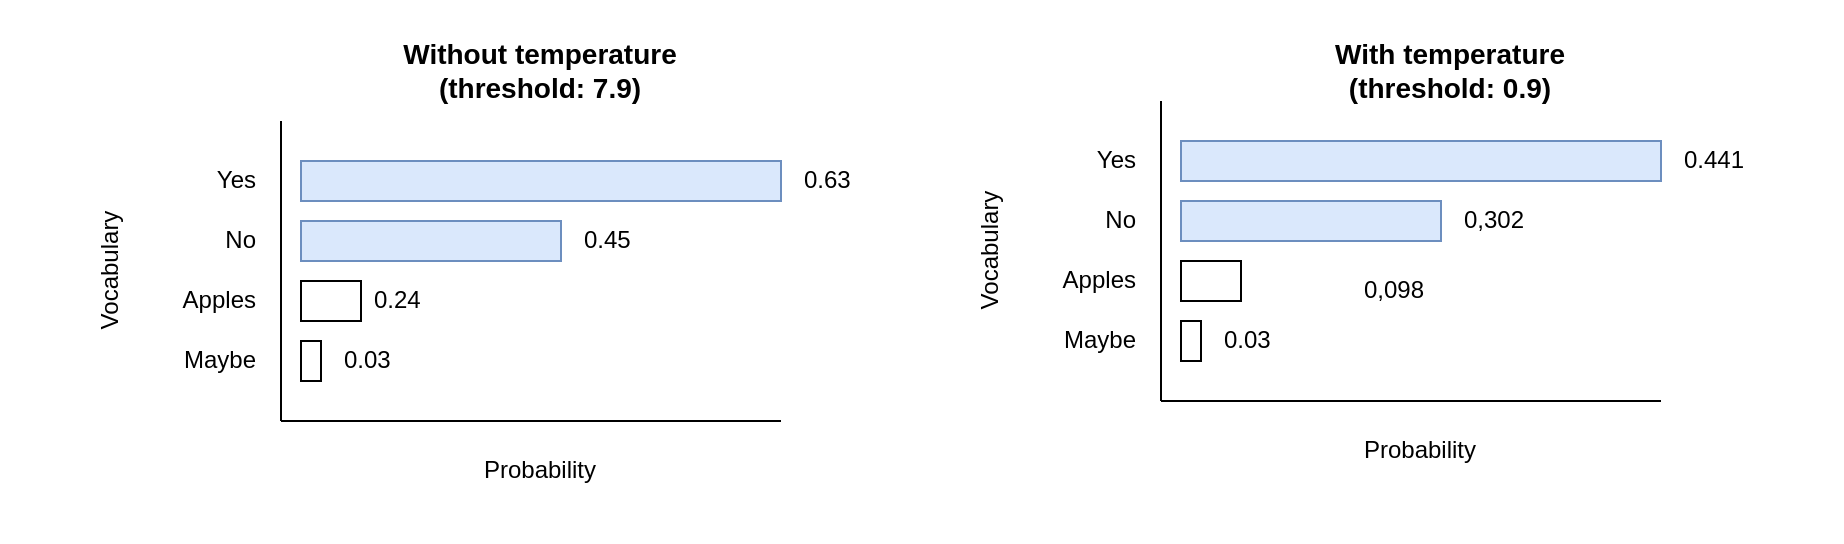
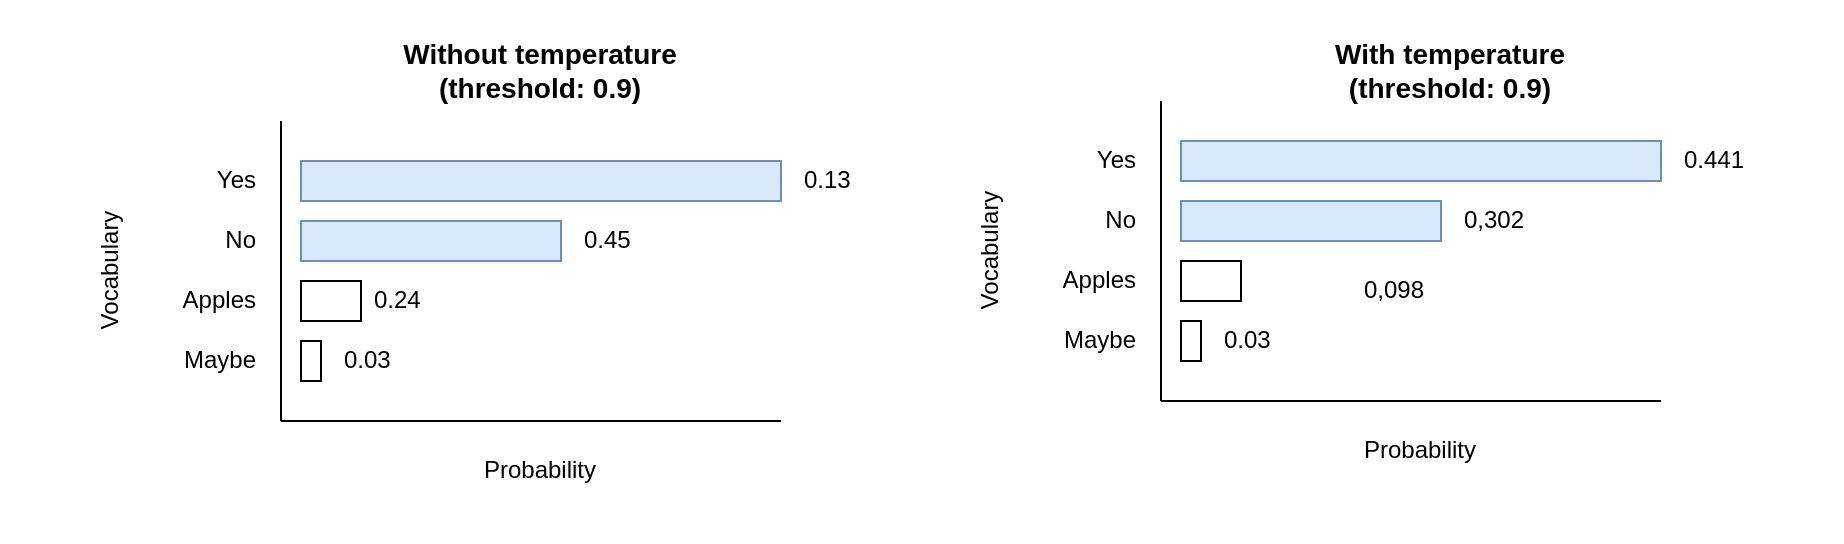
(541, 71) -> (541, 71)
(829, 181) -> (829, 181)
